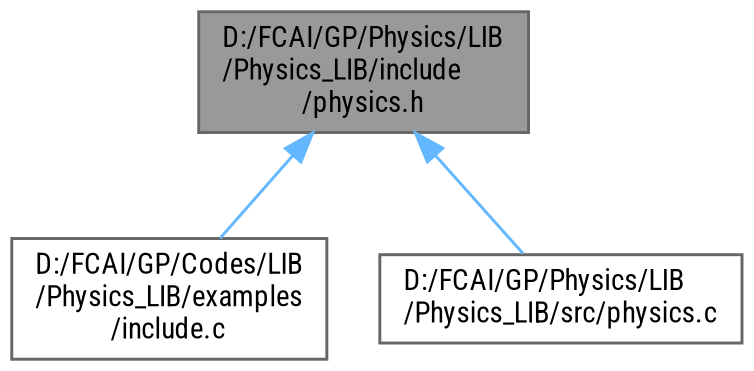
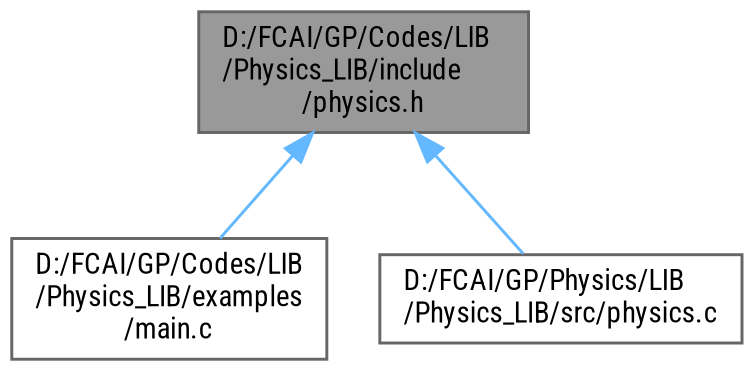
(364, 72) -> (364, 72)
(169, 299) -> (169, 299)
